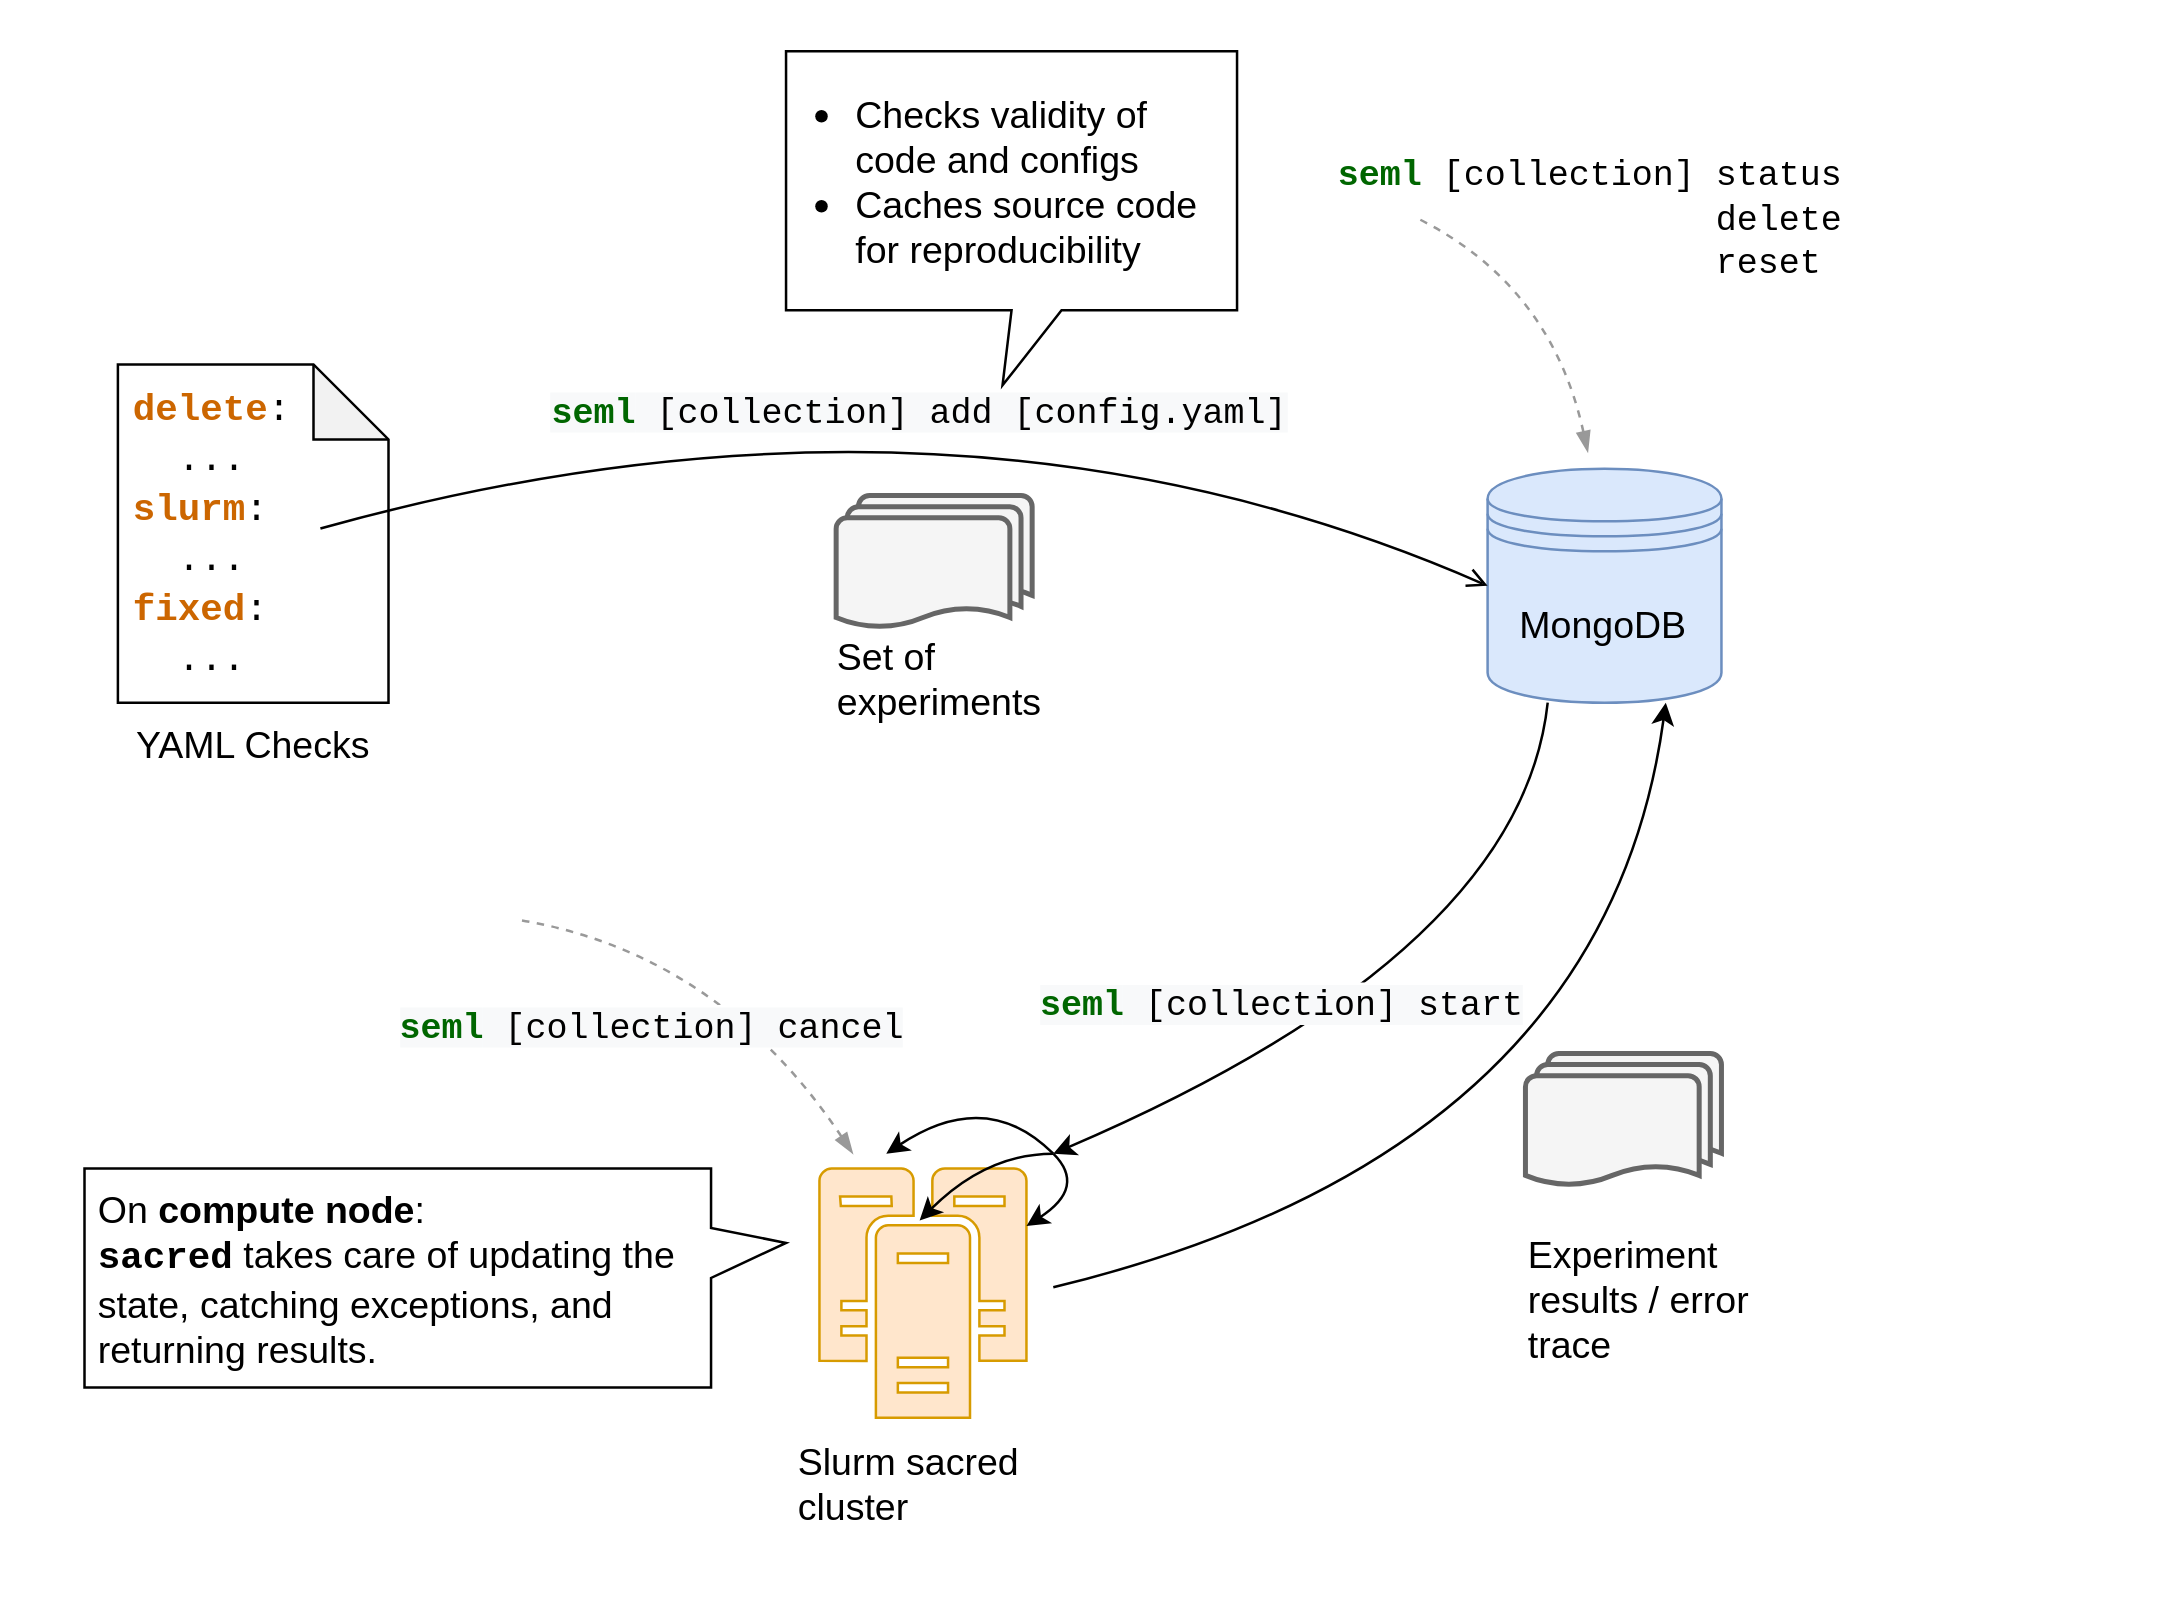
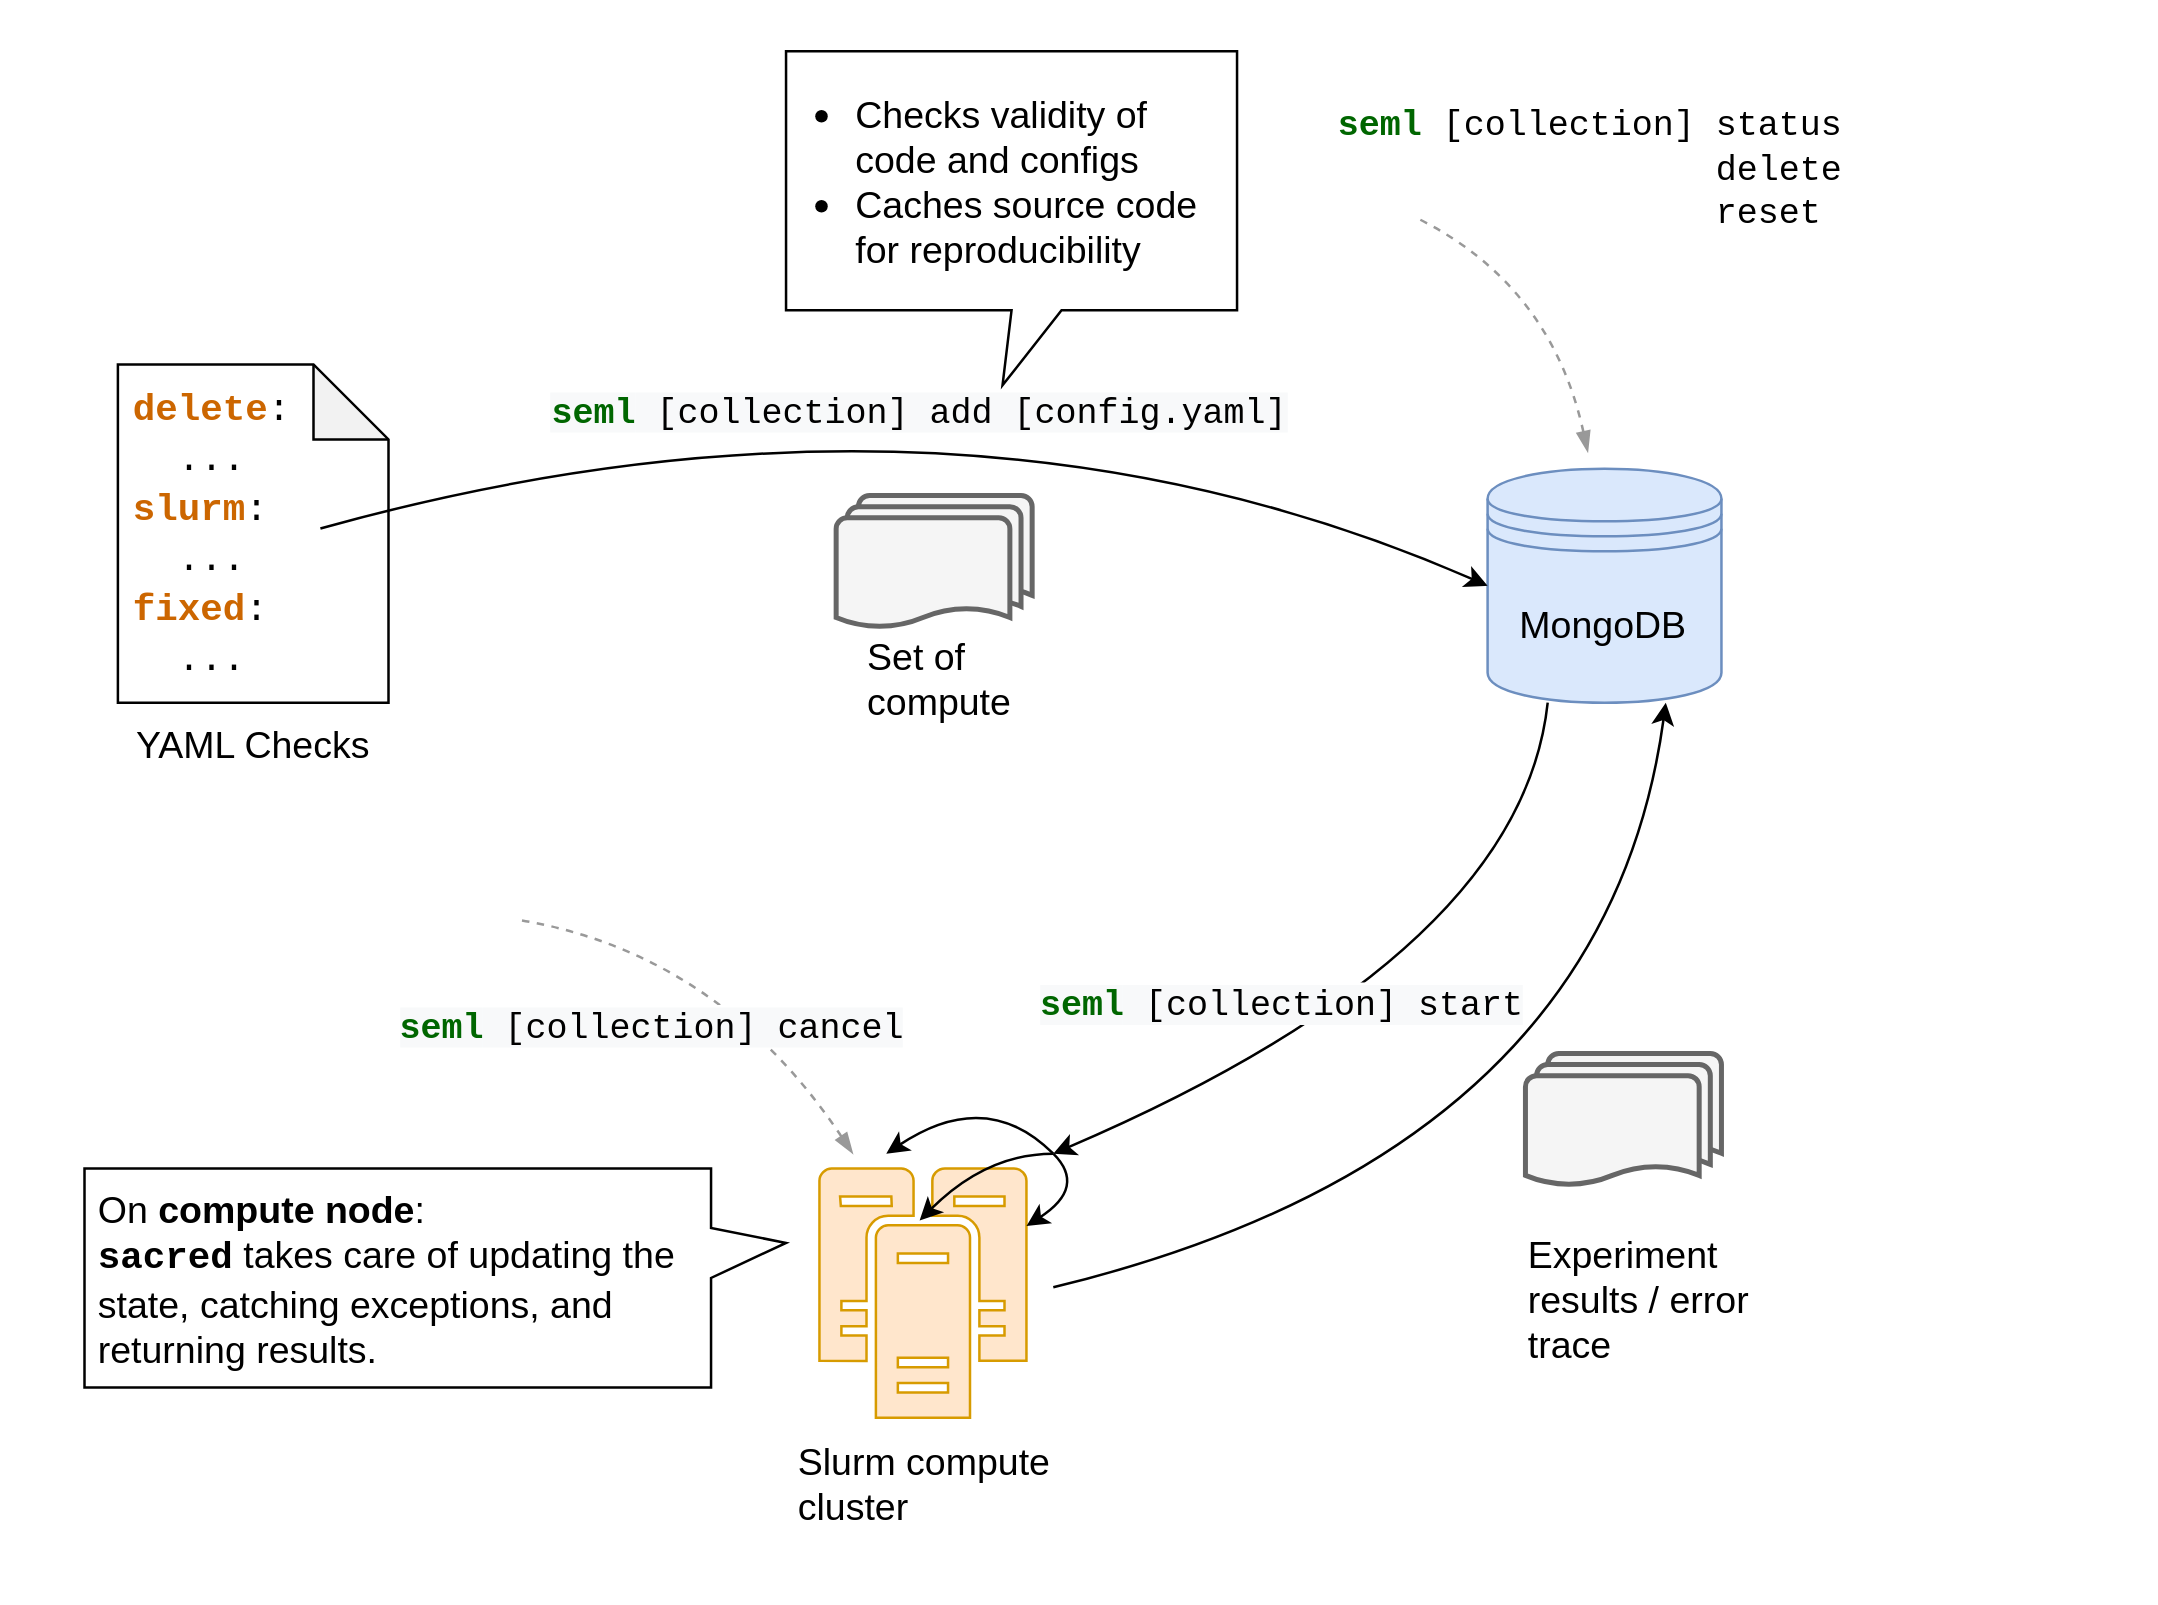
(1623, 218) -> (1623, 168)
(1474, 580) -> (1470, 578)
(940, 679) -> (940, 679)
(939, 1484) -> (939, 1484)
